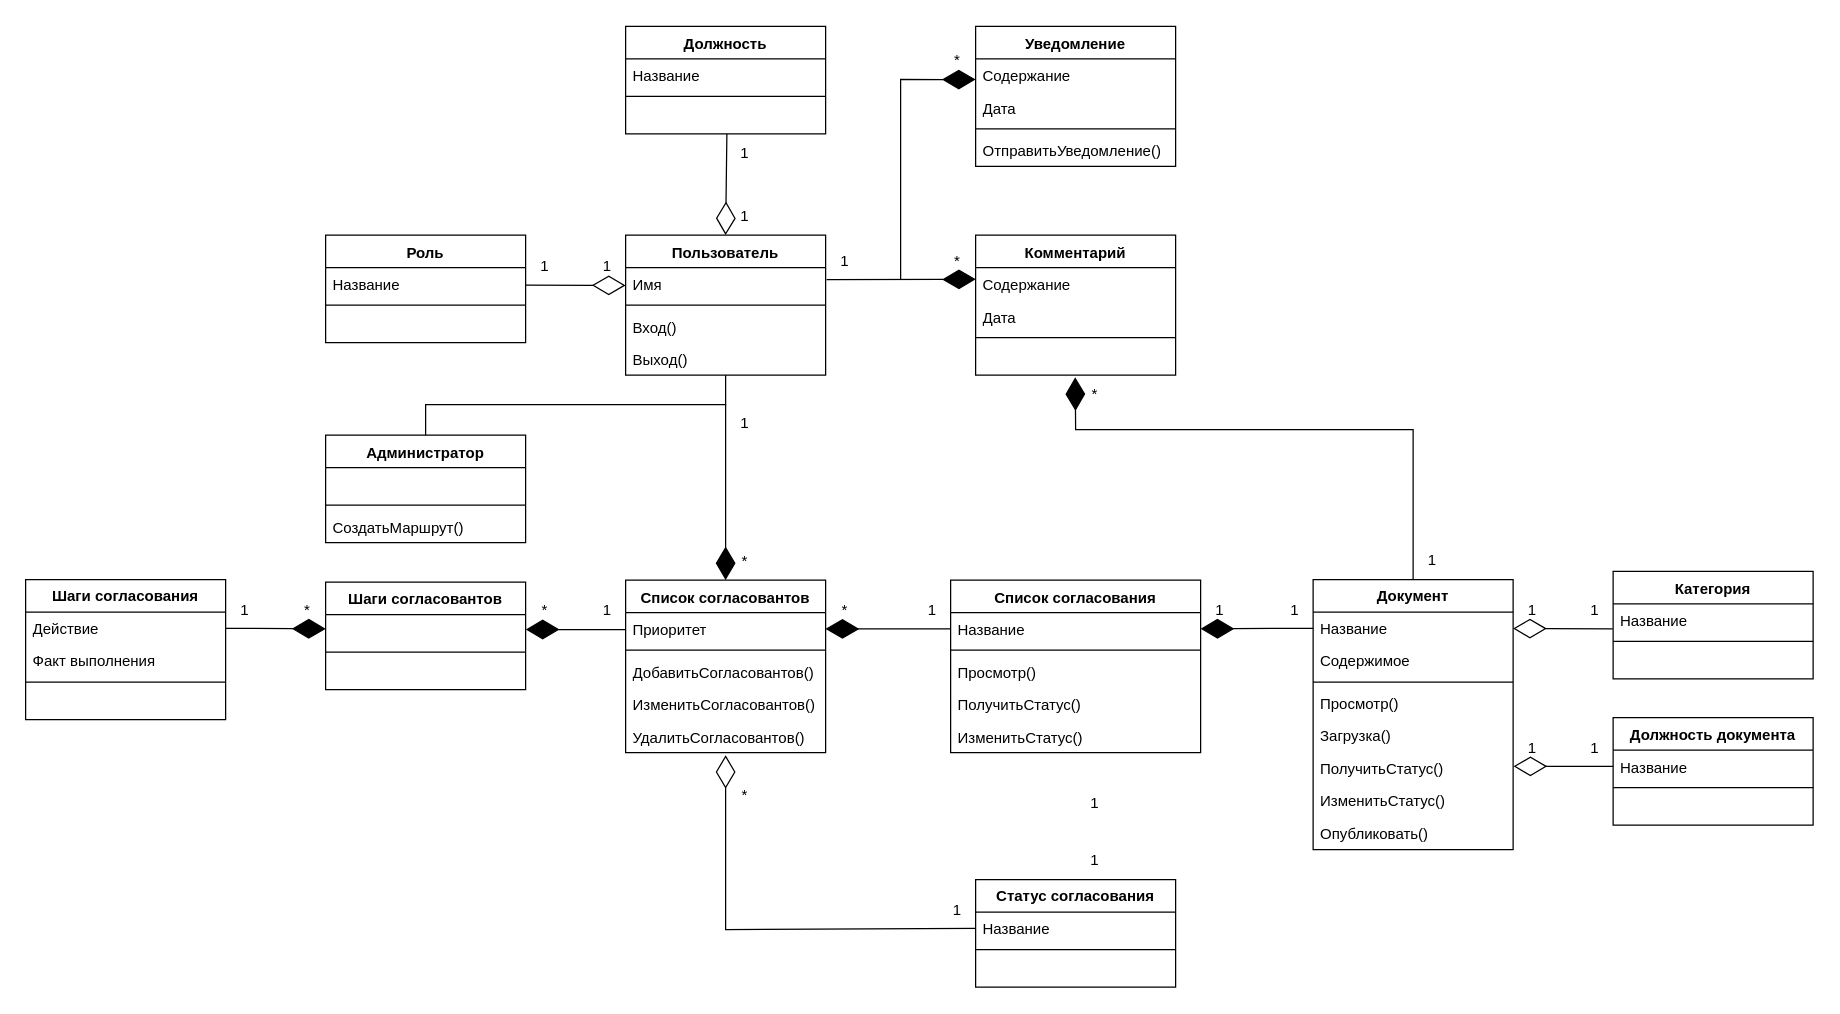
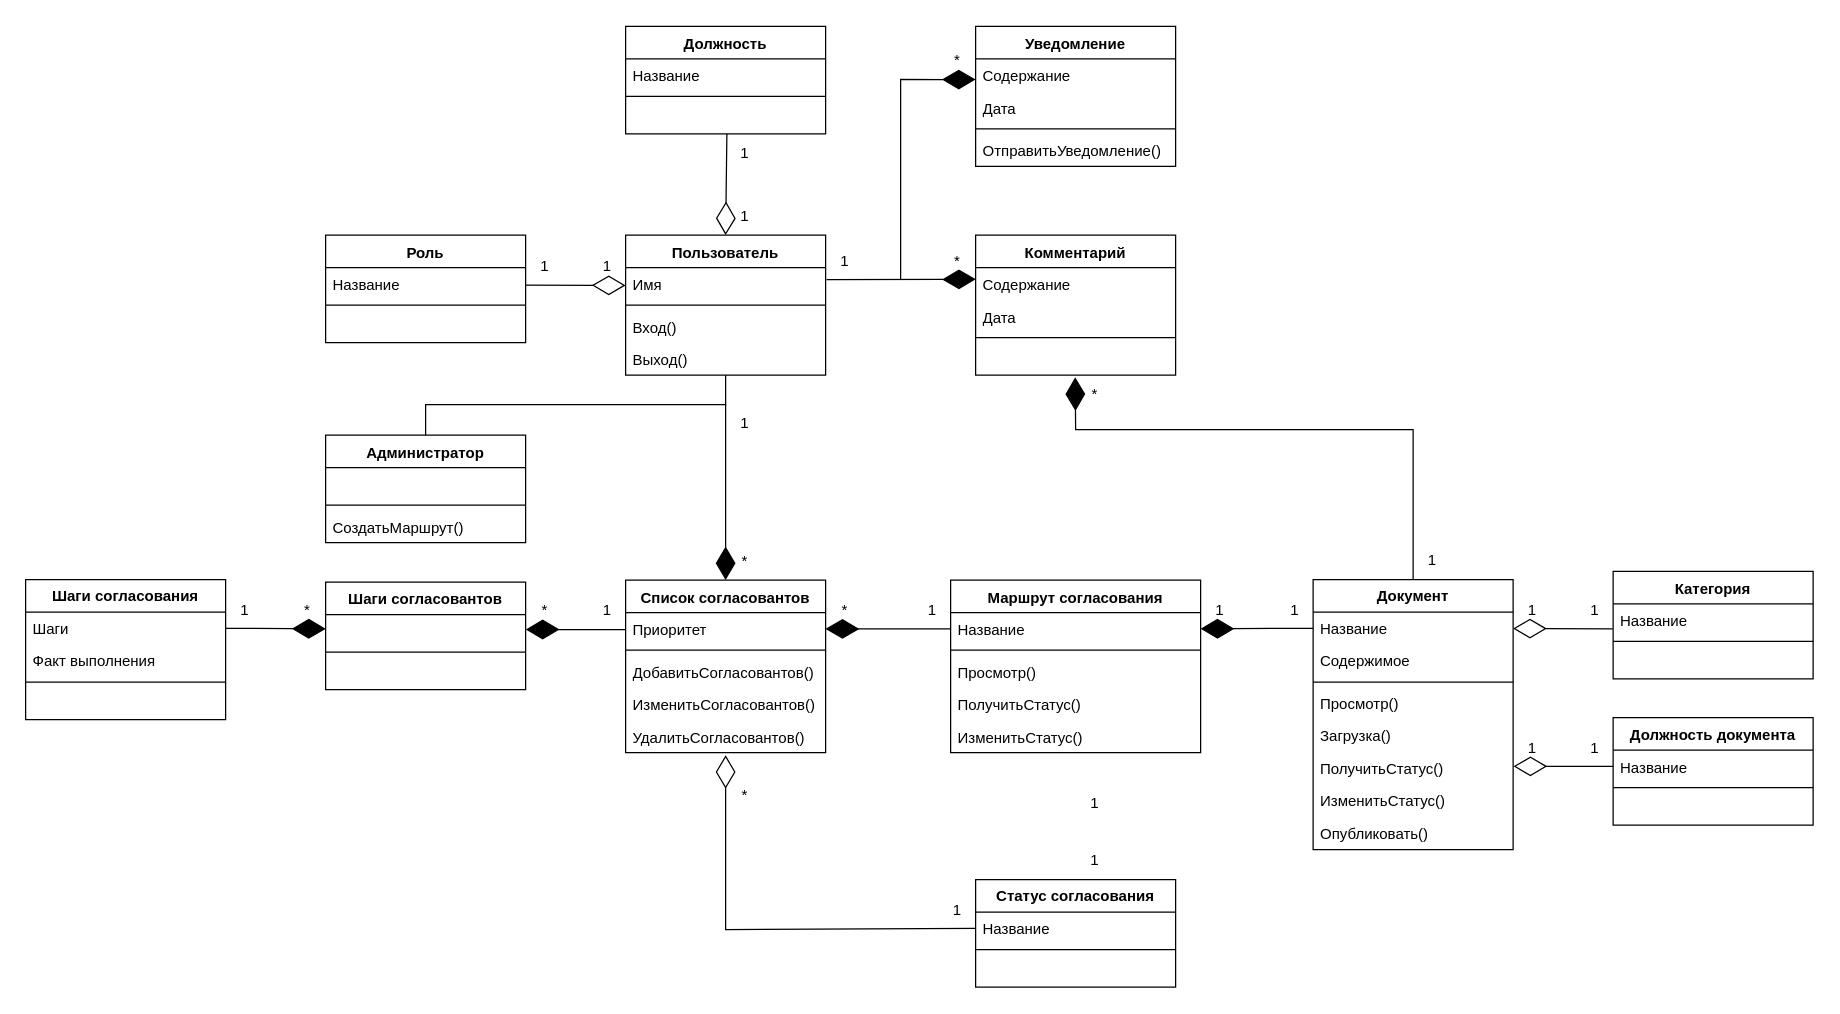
(1076, 598) -> (1076, 598)
(67, 630) -> (50, 630)
